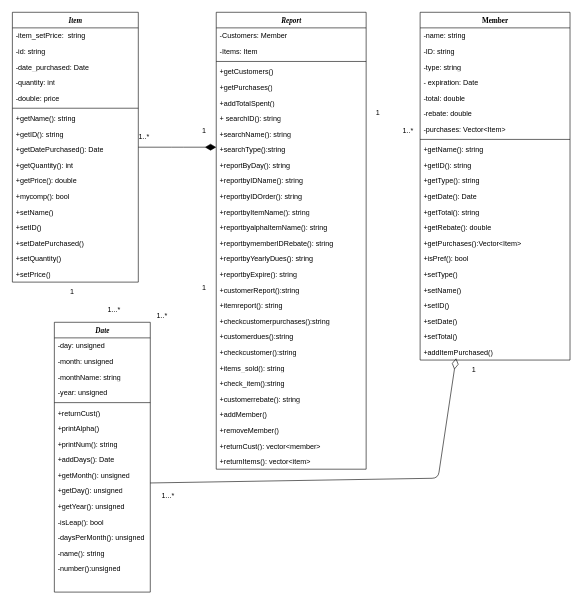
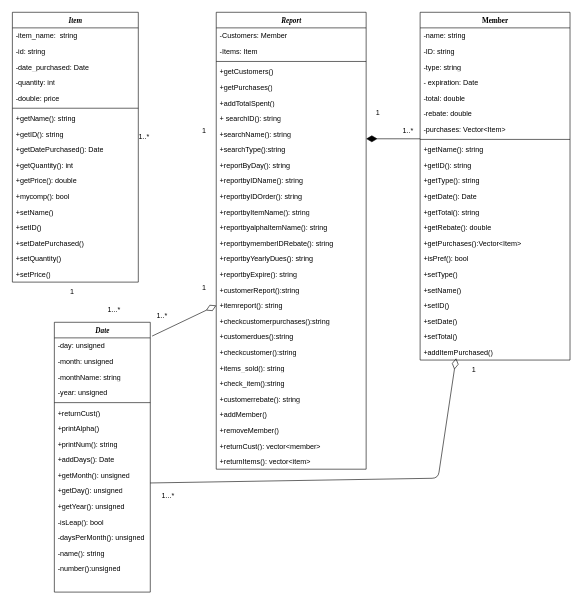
(58, 36) -> (50, 36)
none -> (378, 139)
(204, 147) -> none
none -> (179, 323)
